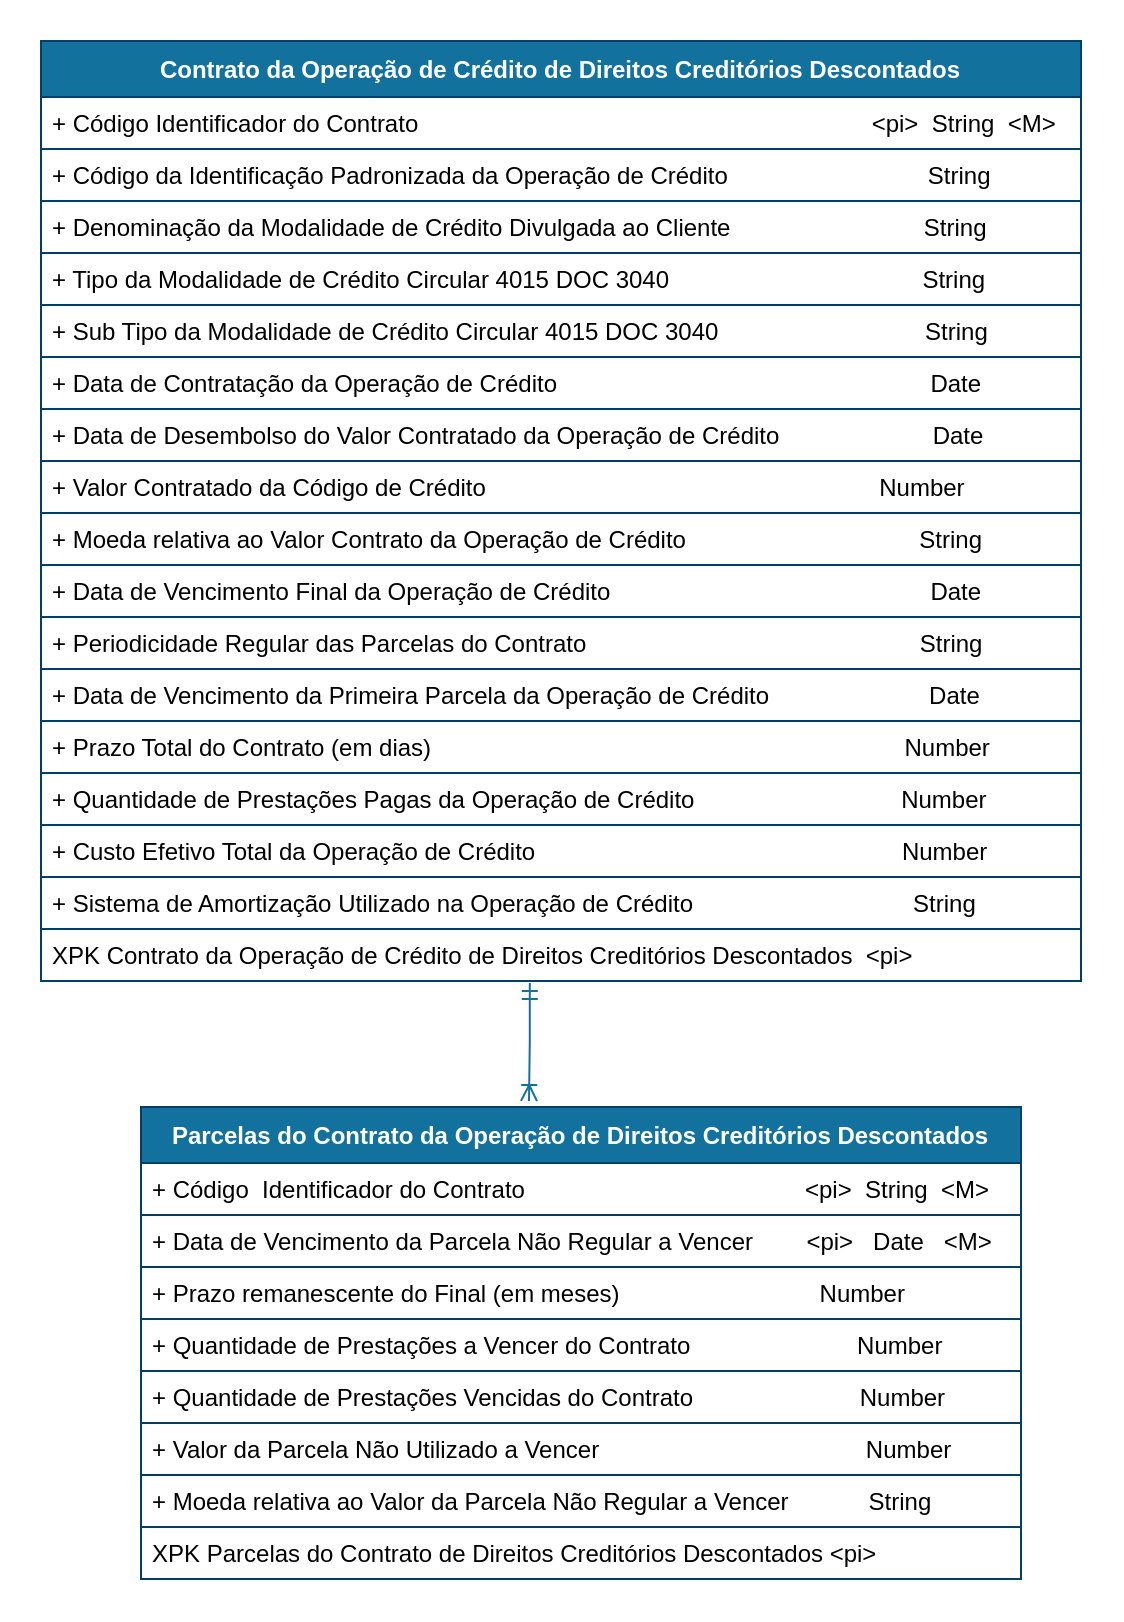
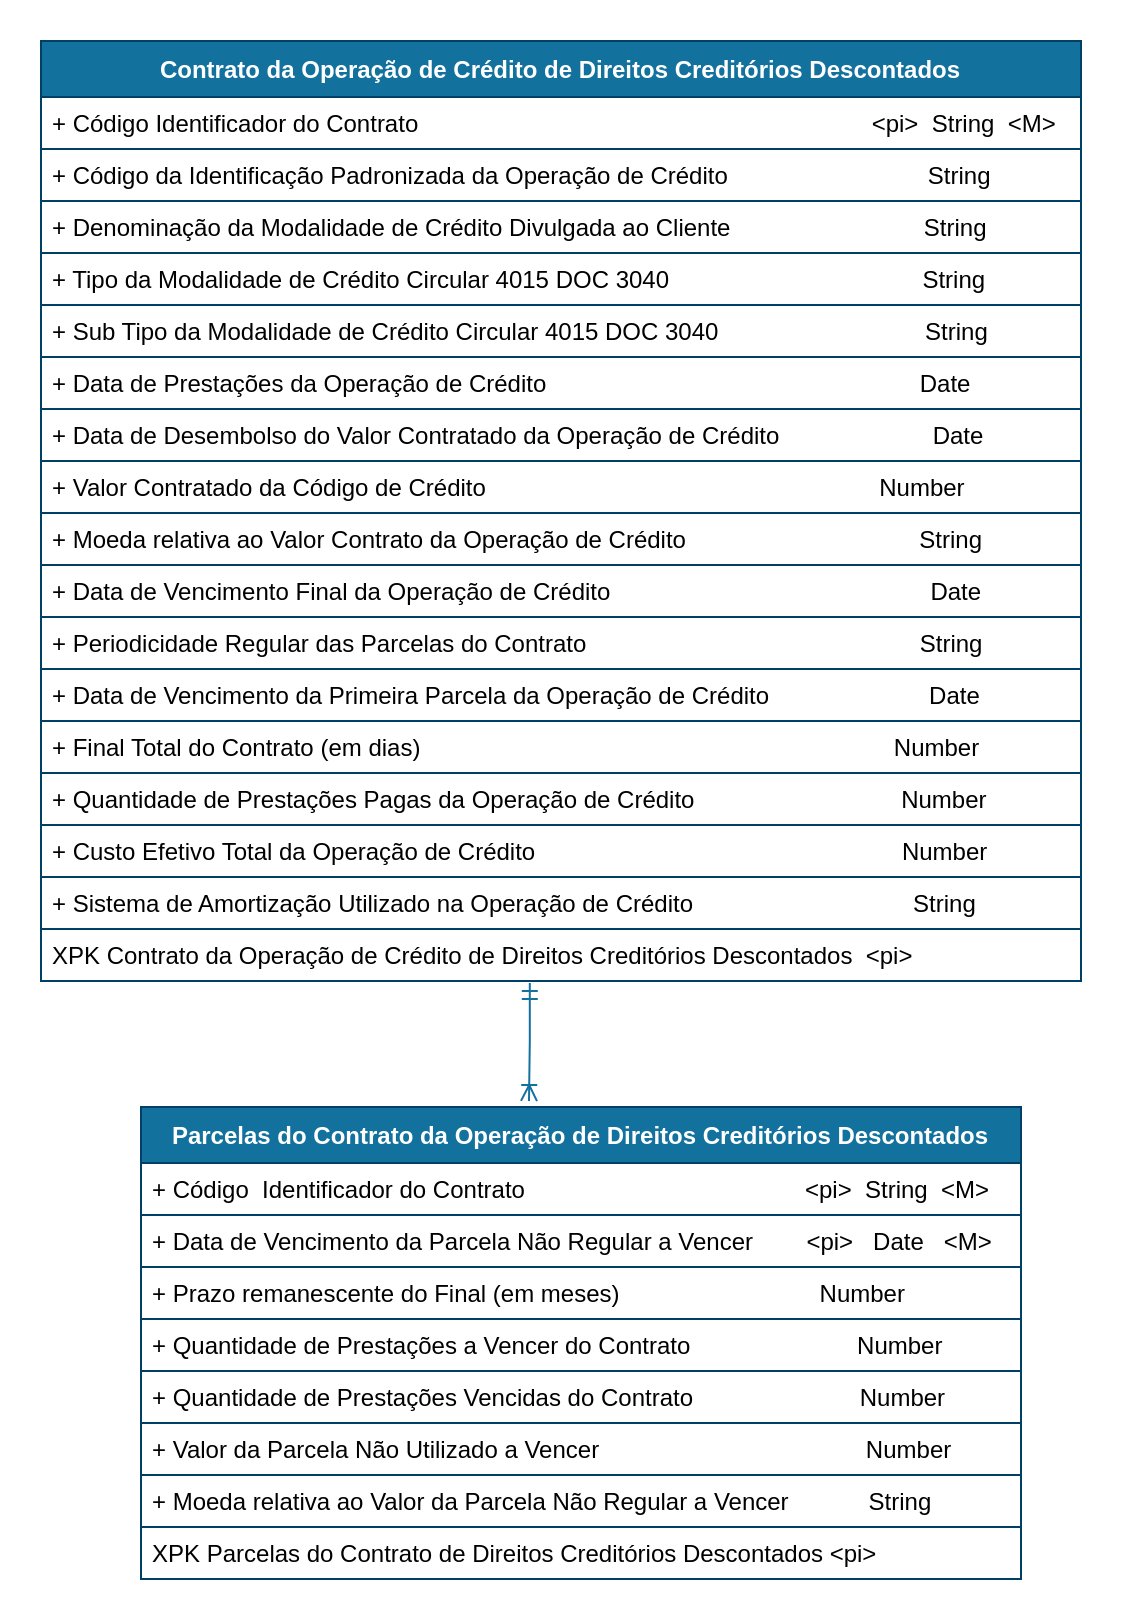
(639, 384) -> (632, 384)
(670, 748) -> (664, 748)
